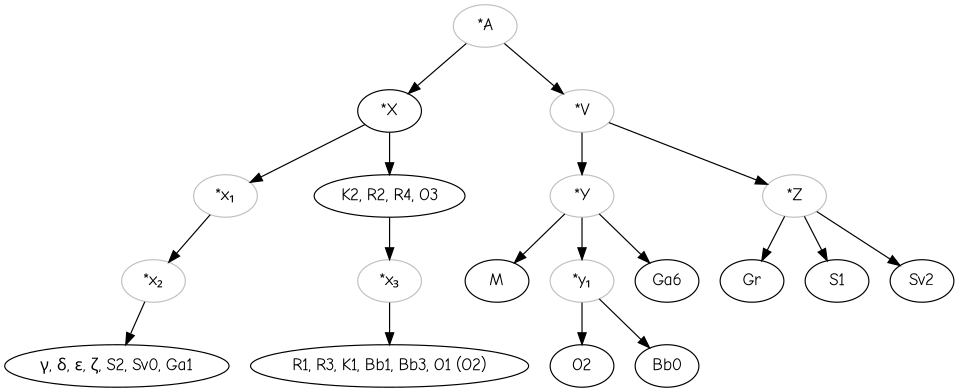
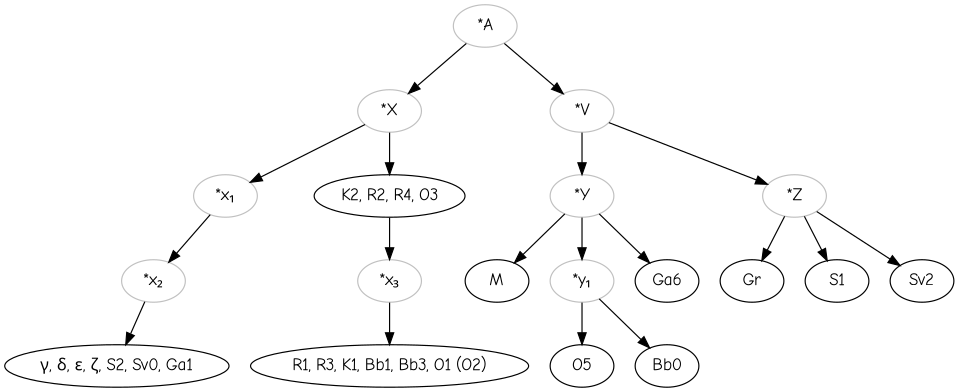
(390, 111) -> (390, 111)
(582, 366) -> (582, 366)
